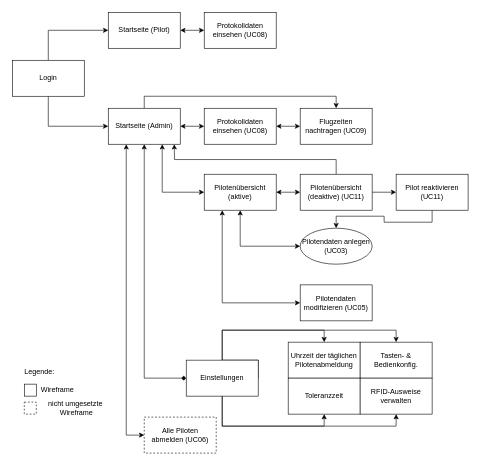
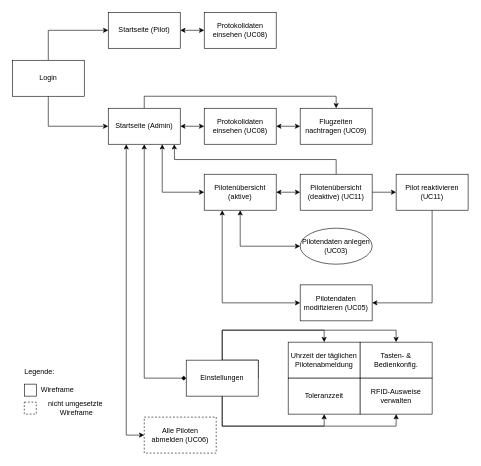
(336, 218) -> (432, 303)
